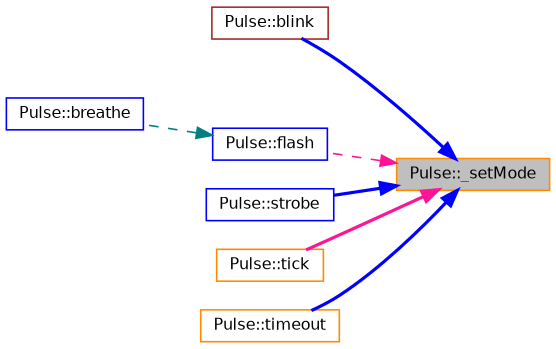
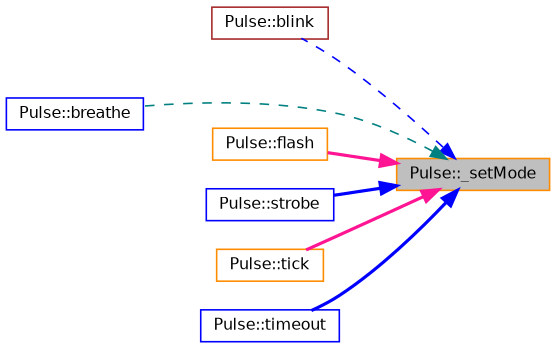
(375, 89) -> (375, 89)
(170, 129) -> (292, 107)
(270, 144) -> (270, 144)
(354, 157) -> (354, 157)
(270, 326) -> (270, 326)
